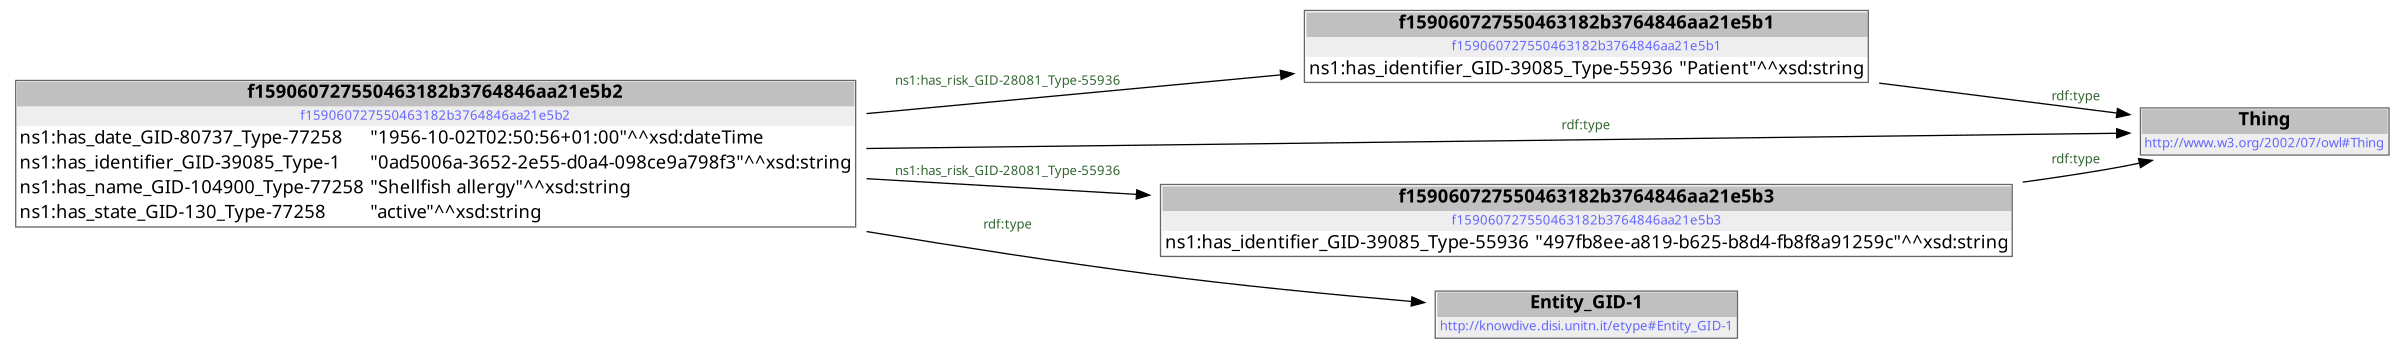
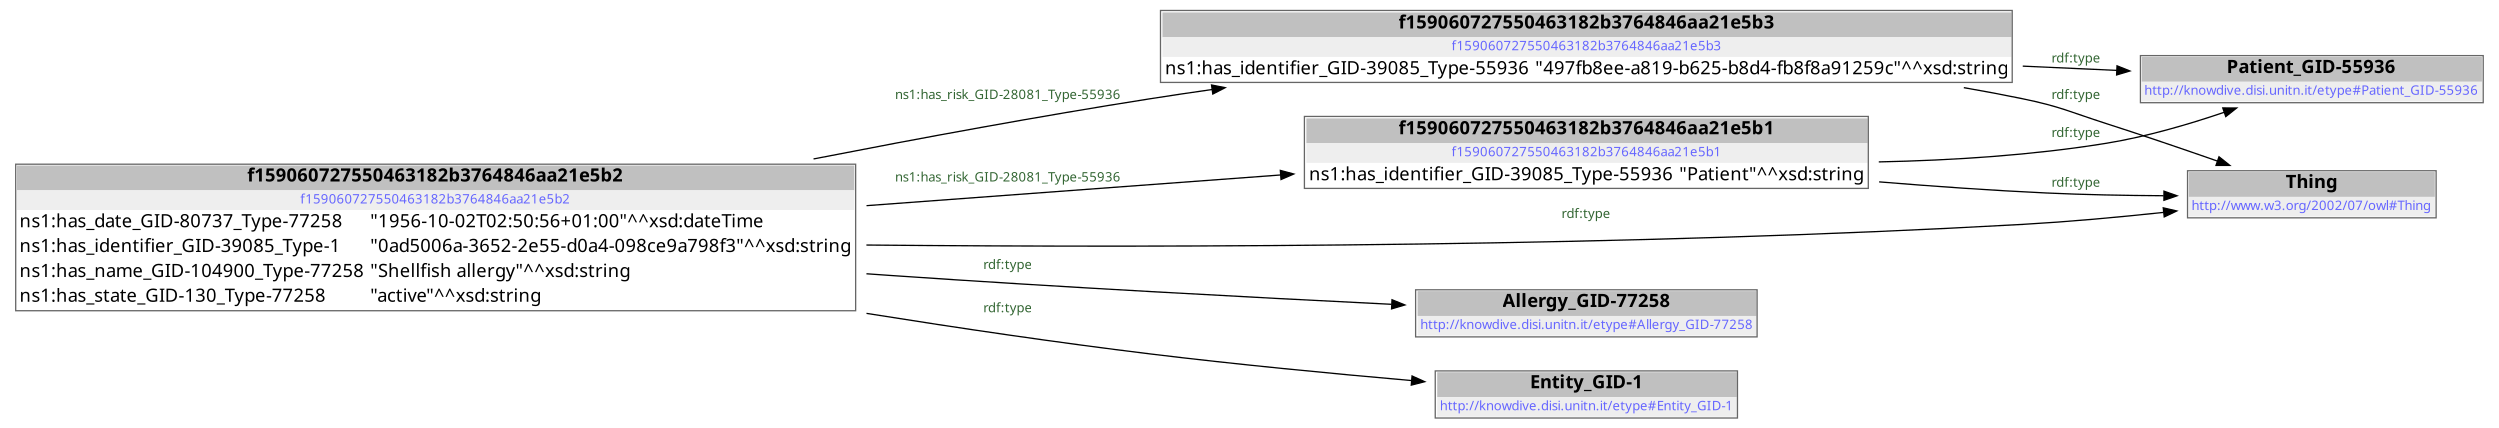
none -> (2312, 79)
none -> (1586, 313)
